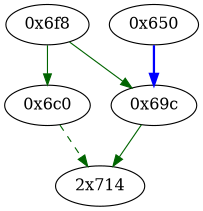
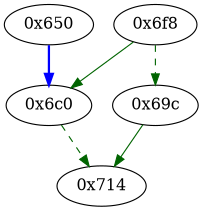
(154, 60) -> (49, 60)
(96, 62) -> (155, 60)
(100, 186) -> (102, 186)
